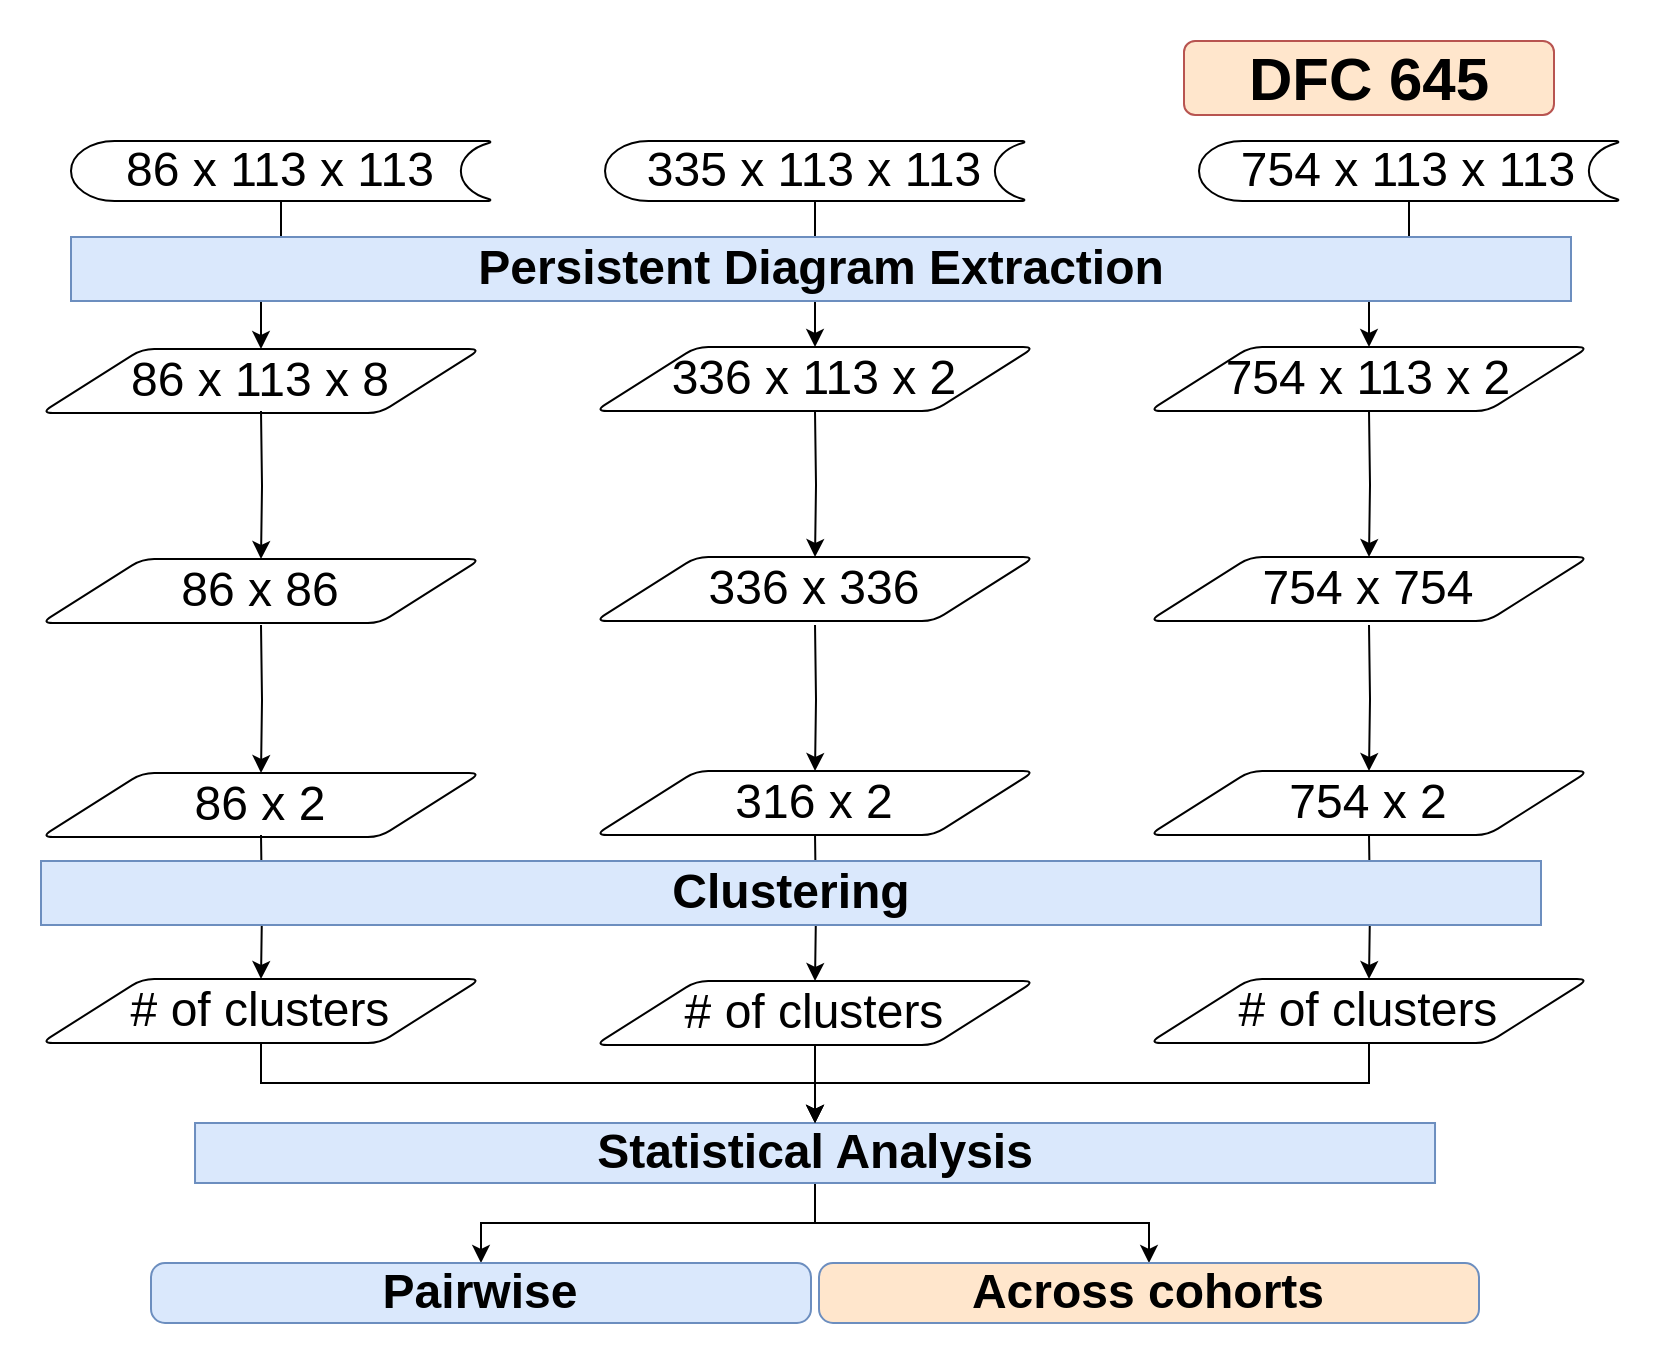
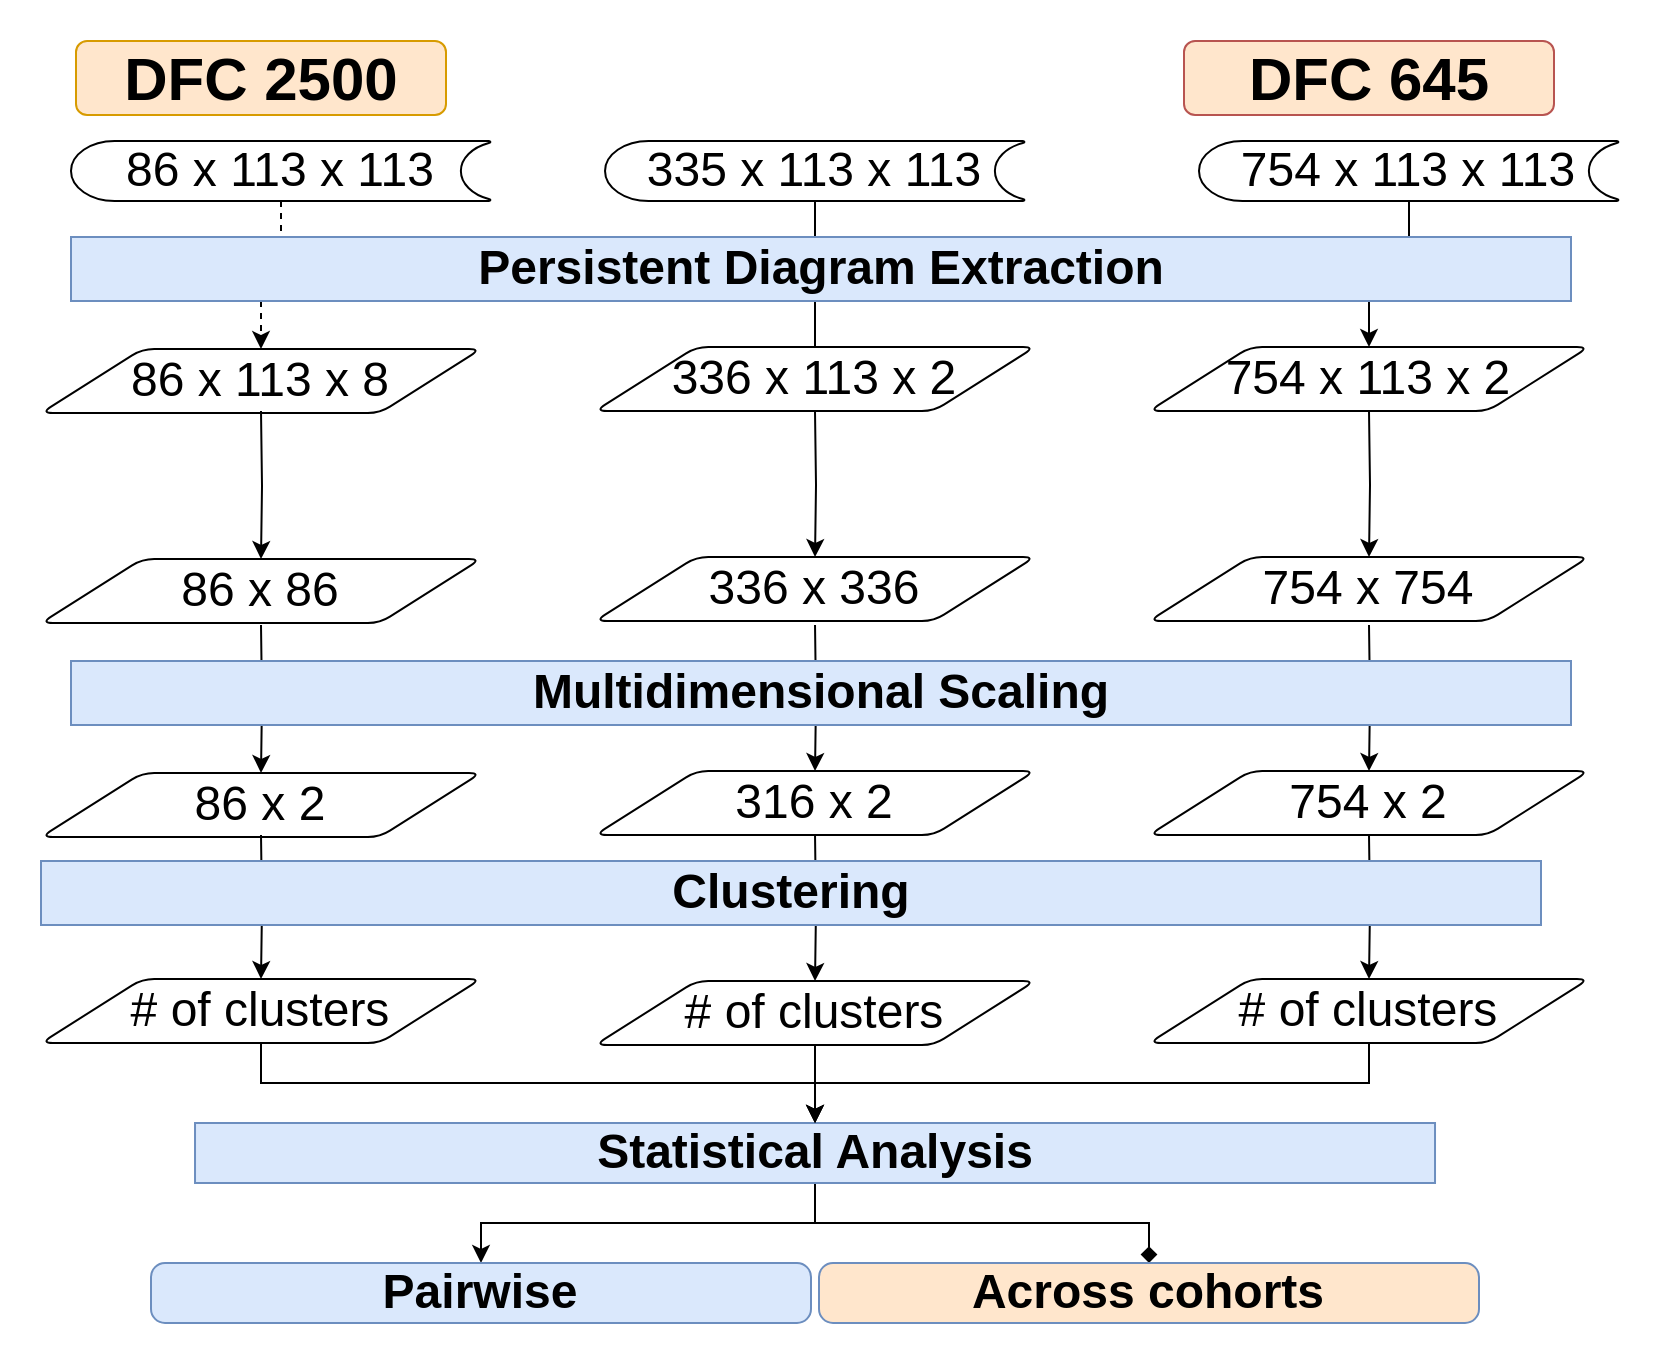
none -> (261, 78)
(281, 221) -> (281, 221)
(815, 332) -> (815, 337)
none -> (821, 693)
(1149, 1248) -> (1149, 1247)
